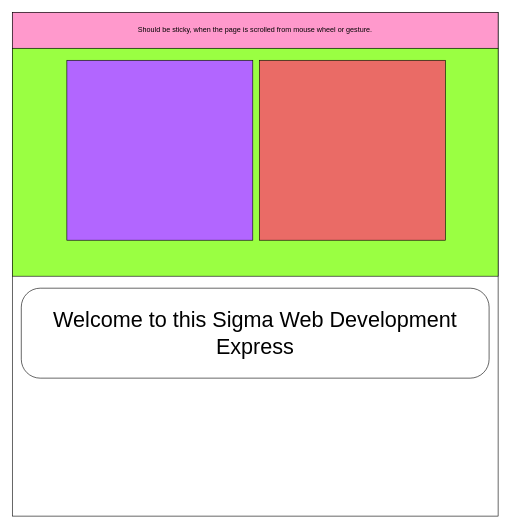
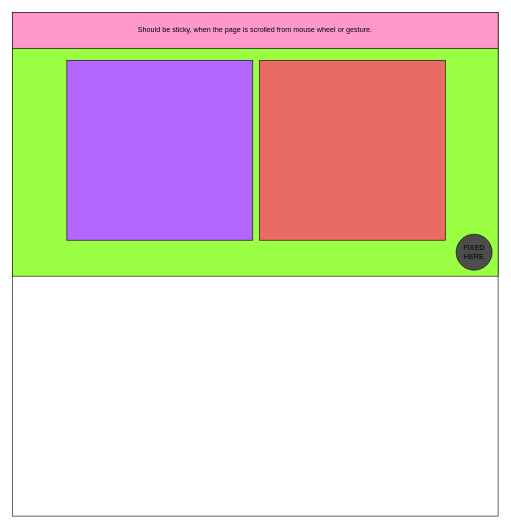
none -> (474, 252)
(255, 333) -> none
